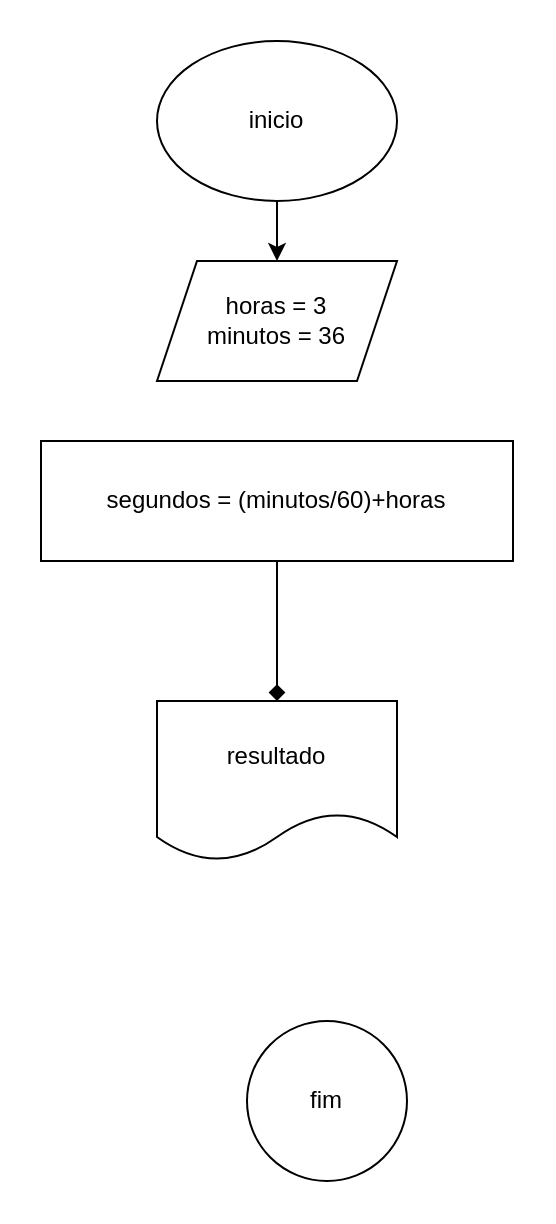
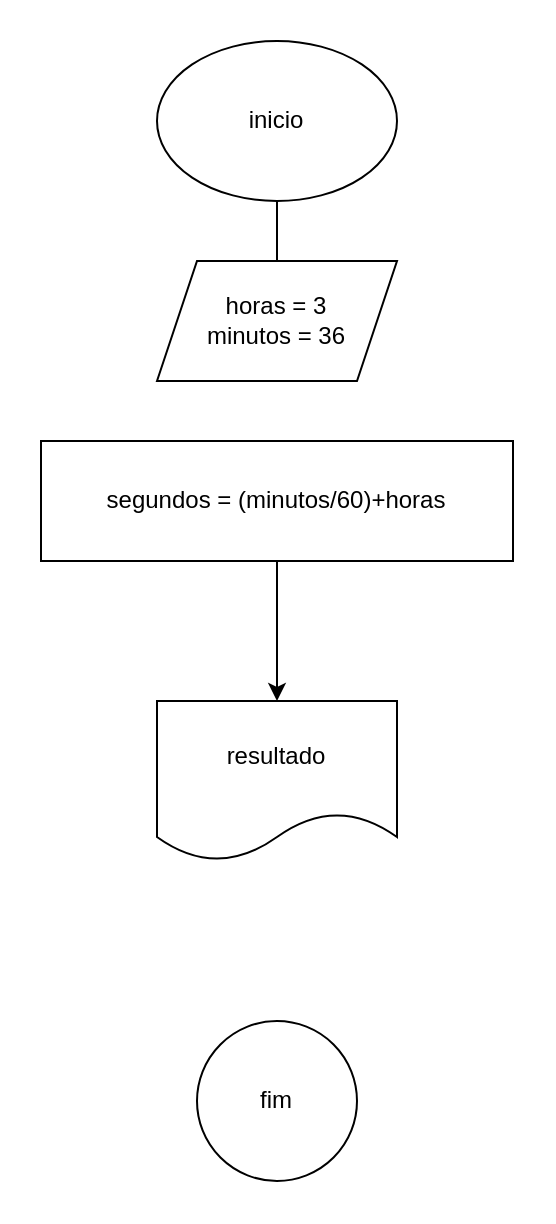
(277, 246) -> (277, 251)
(277, 685) -> (277, 686)
(327, 1101) -> (277, 1101)
